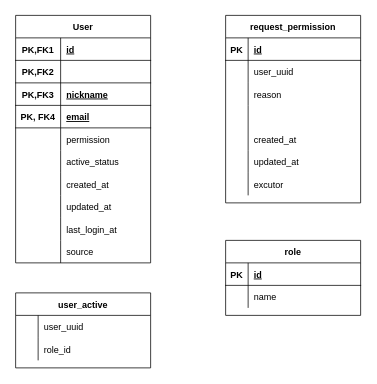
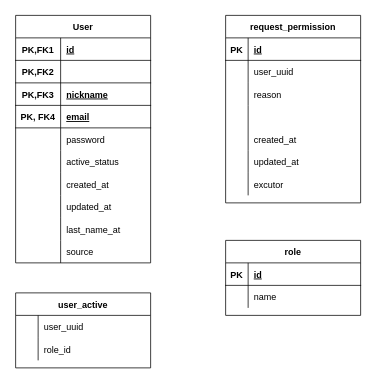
(89, 140) -> (86, 140)
(95, 230) -> (95, 230)
